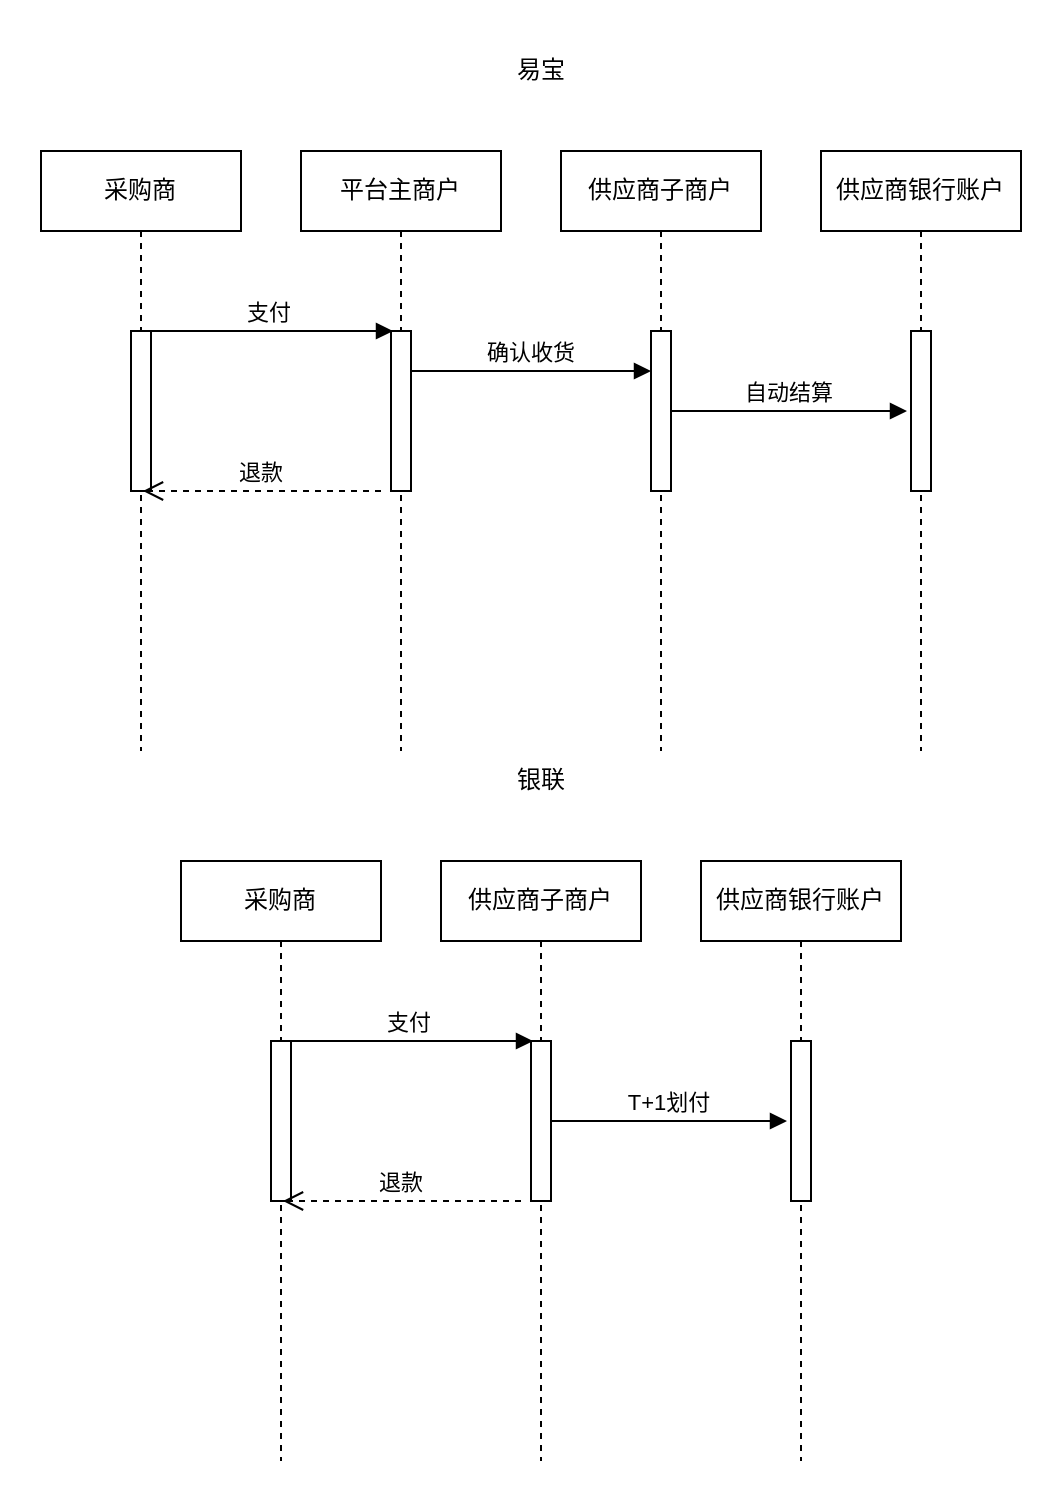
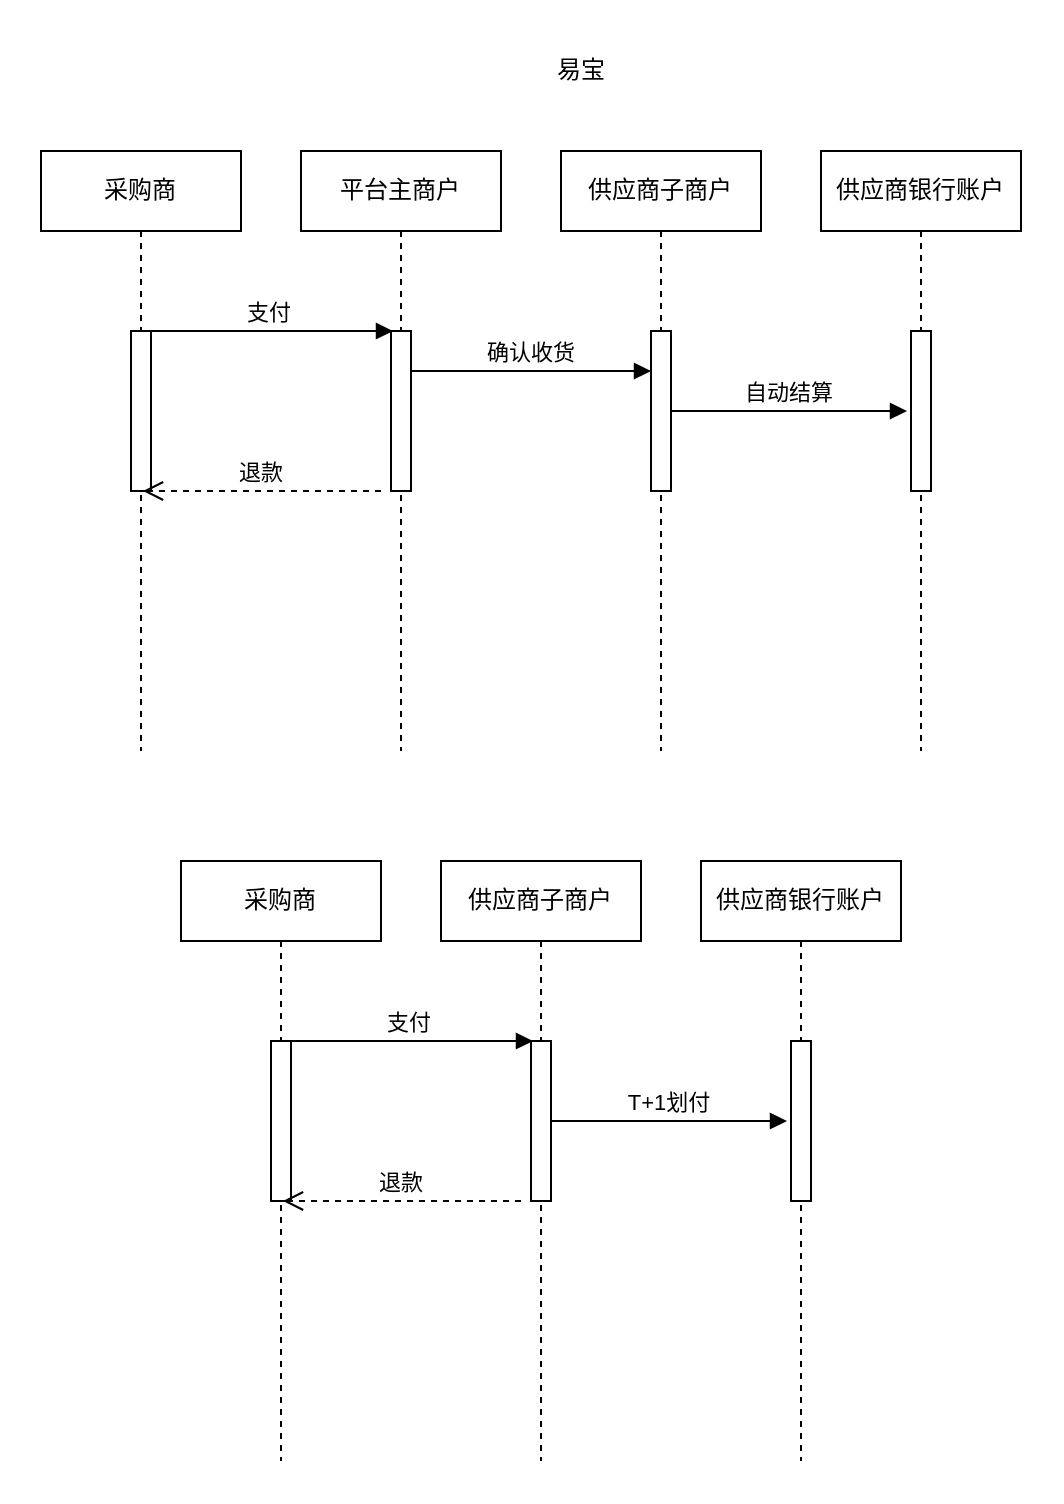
(541, 71) -> (581, 71)
(541, 781) -> none
